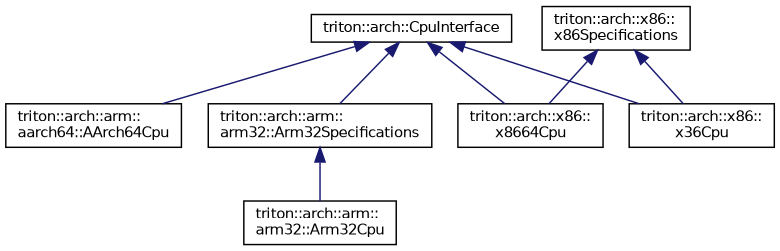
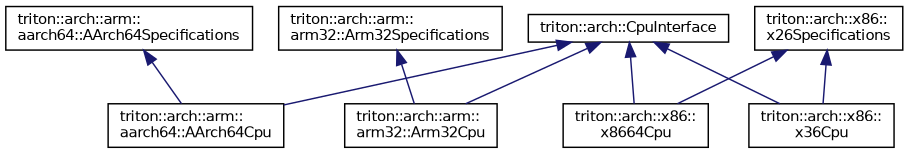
none -> (129, 28)
(616, 28) -> (829, 28)
(364, 78) -> (527, 76)
